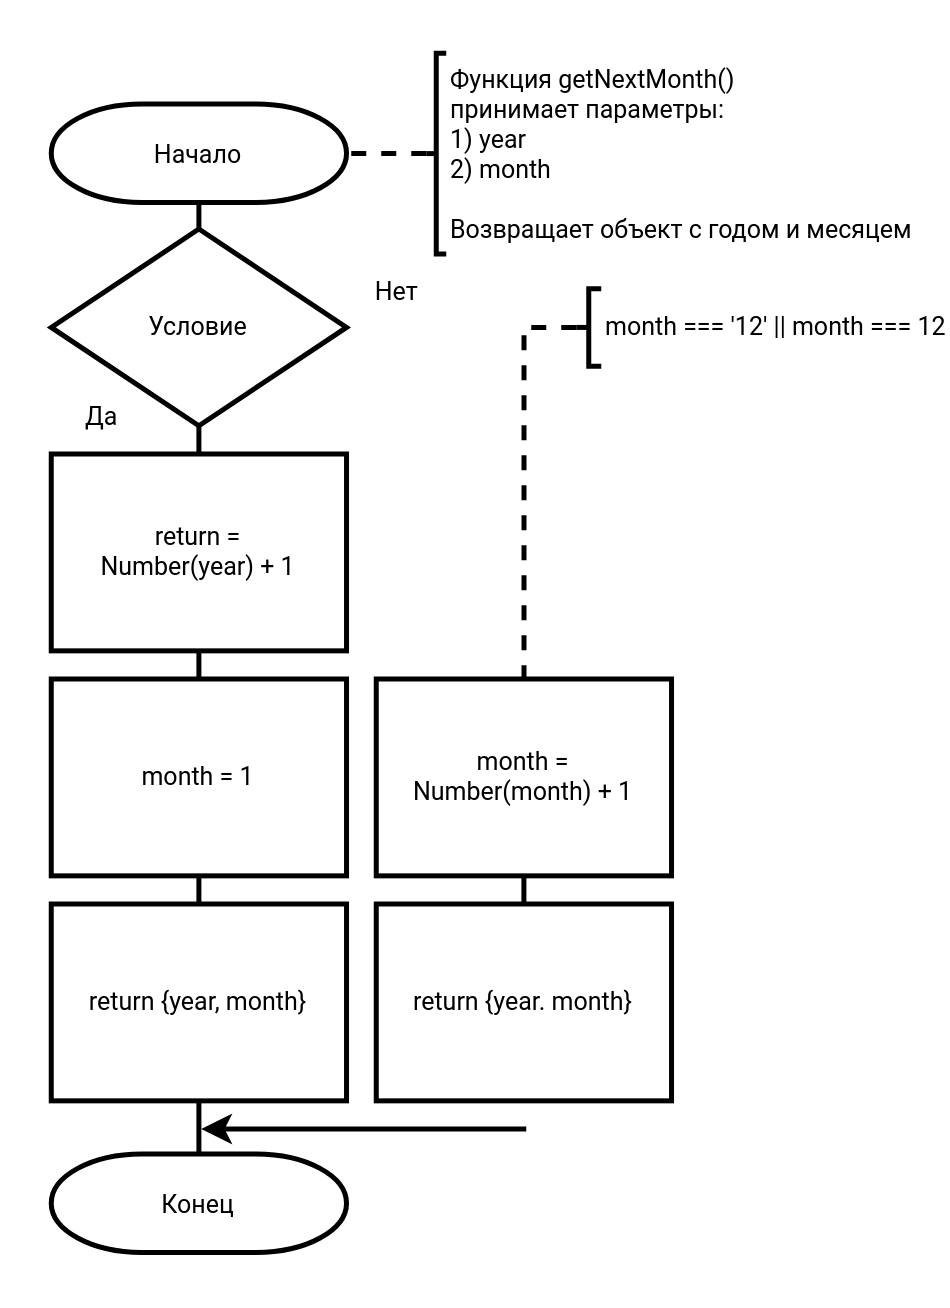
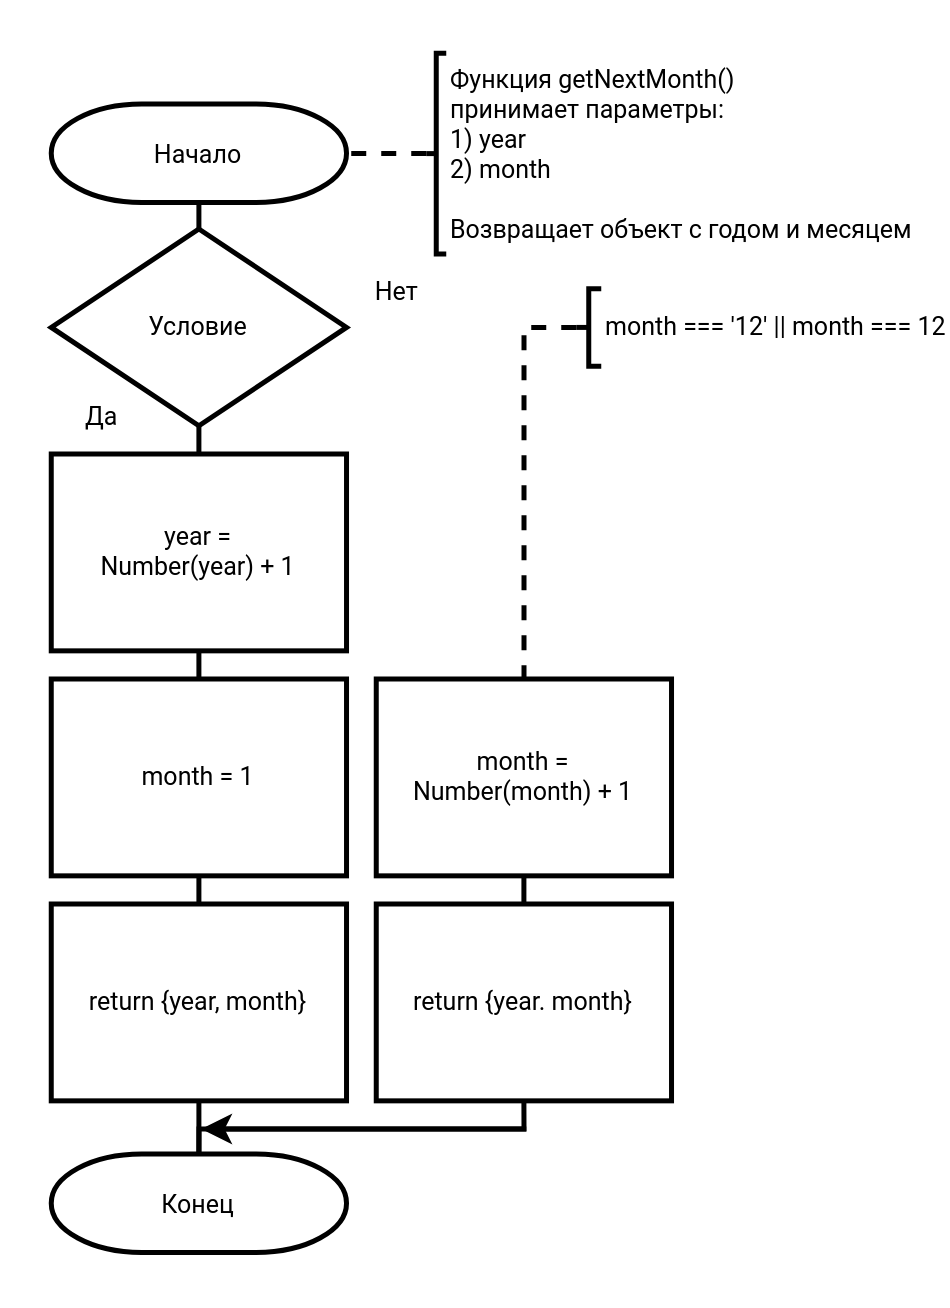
(199, 551) -> (199, 551)
none -> (524, 1112)
